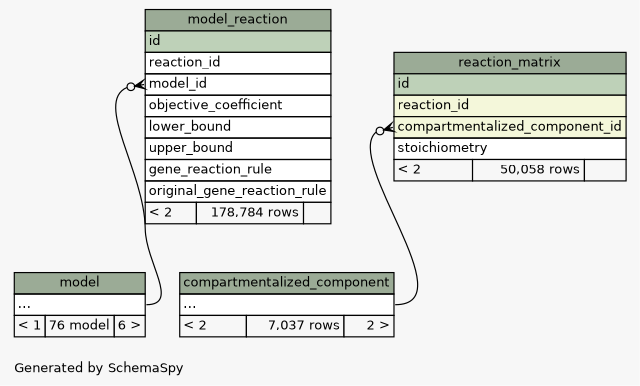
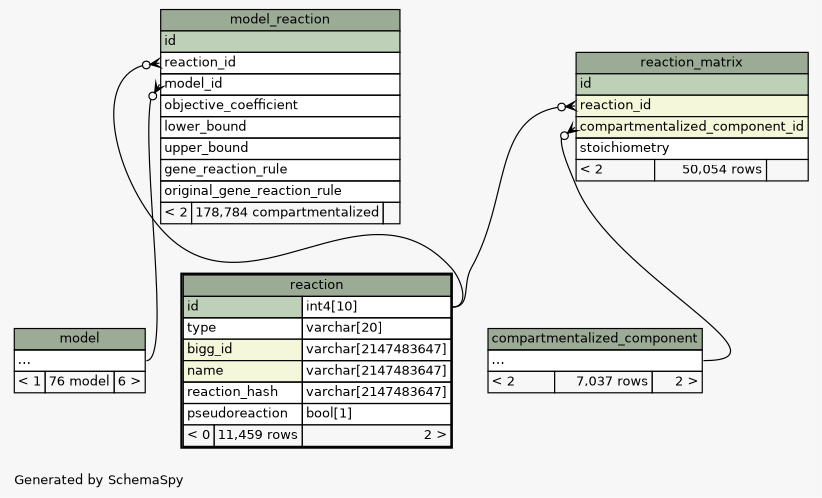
(540, 170) -> (722, 170)
(255, 212) -> (287, 212)
none -> (317, 361)
